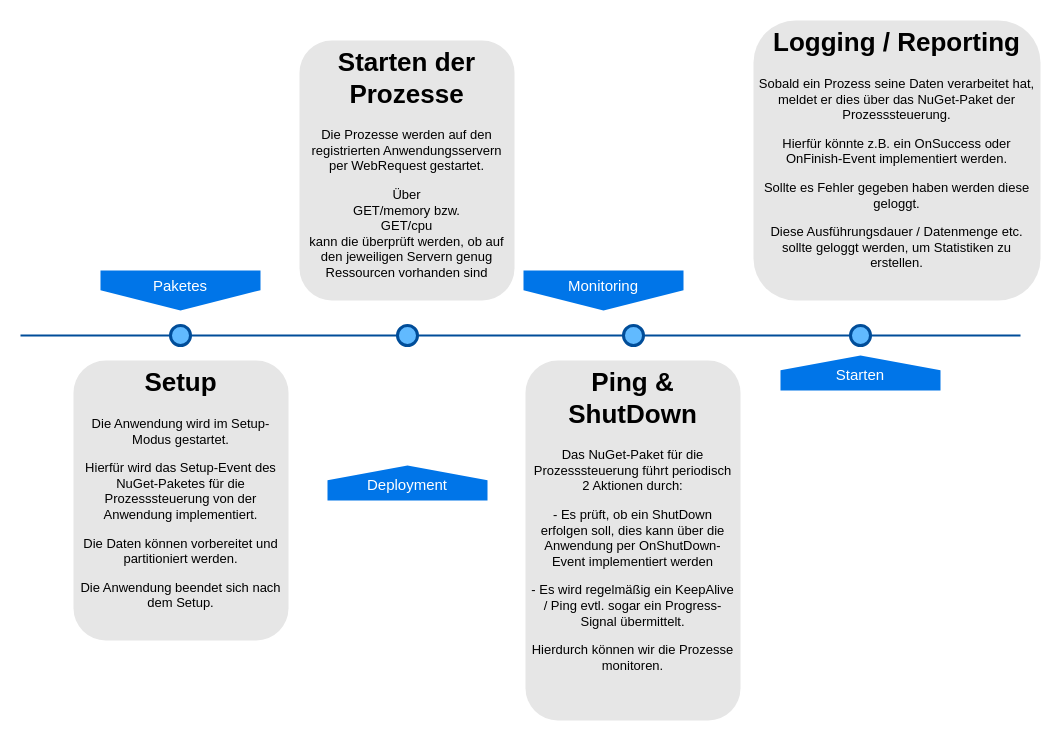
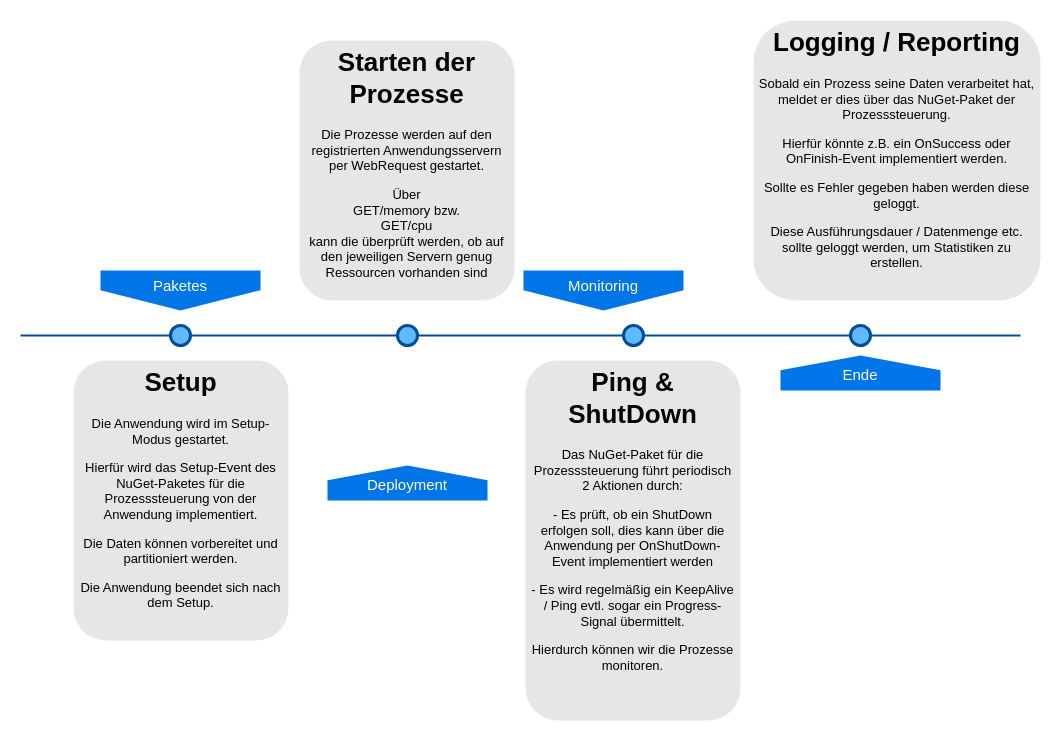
(861, 375) -> (861, 375)
